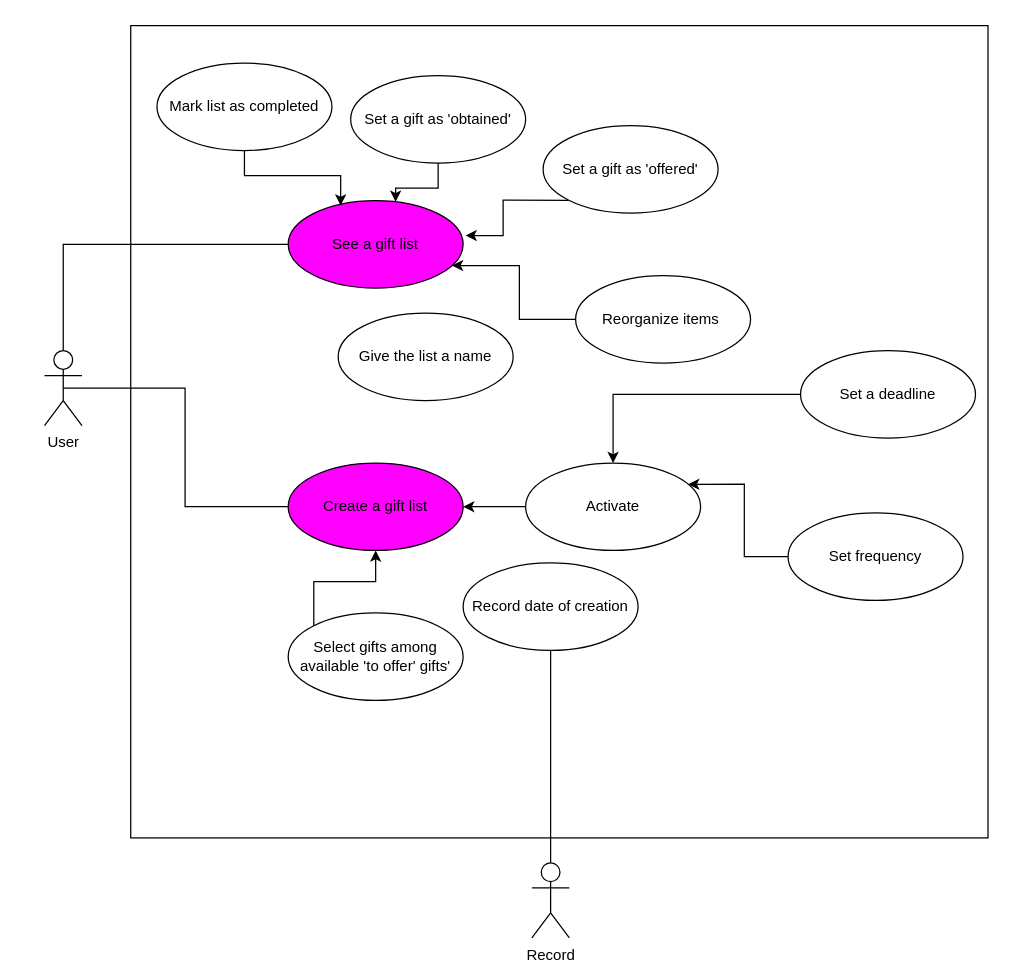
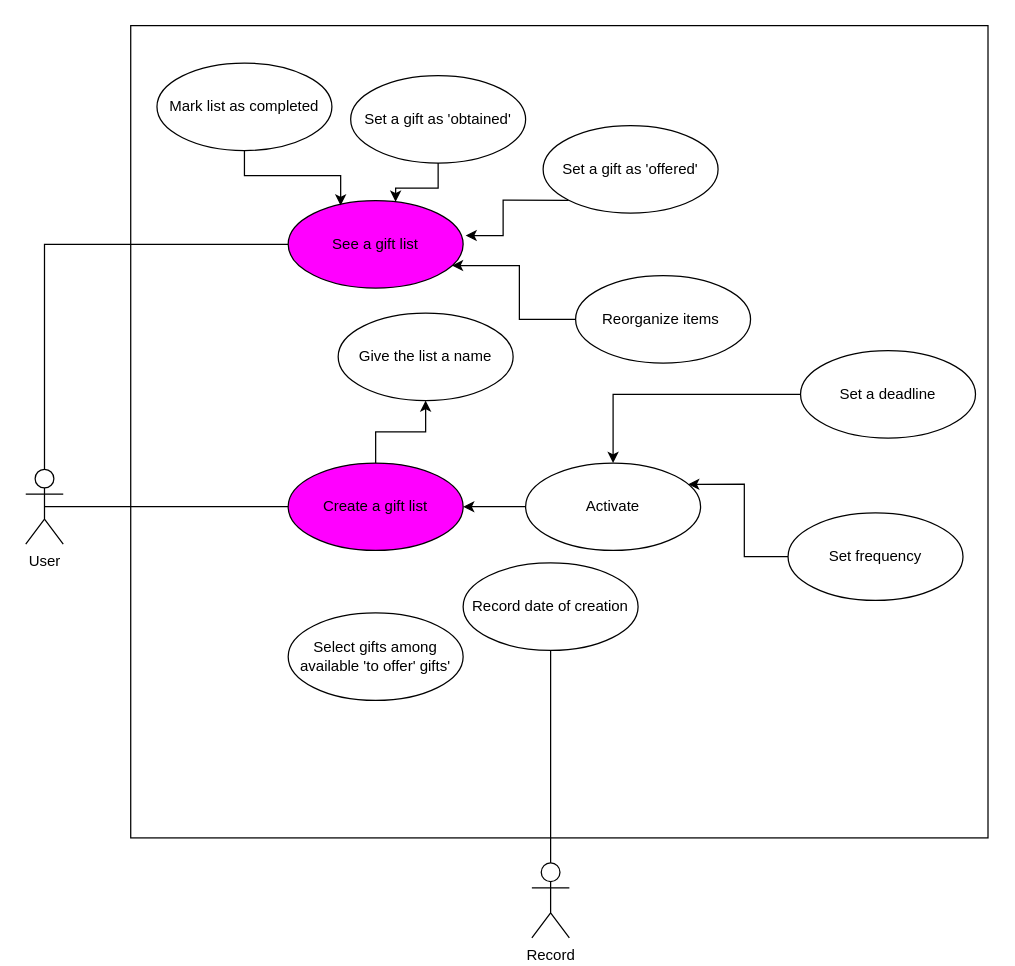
(63, 388) -> (44, 507)
none -> (397, 432)
(334, 582) -> none
